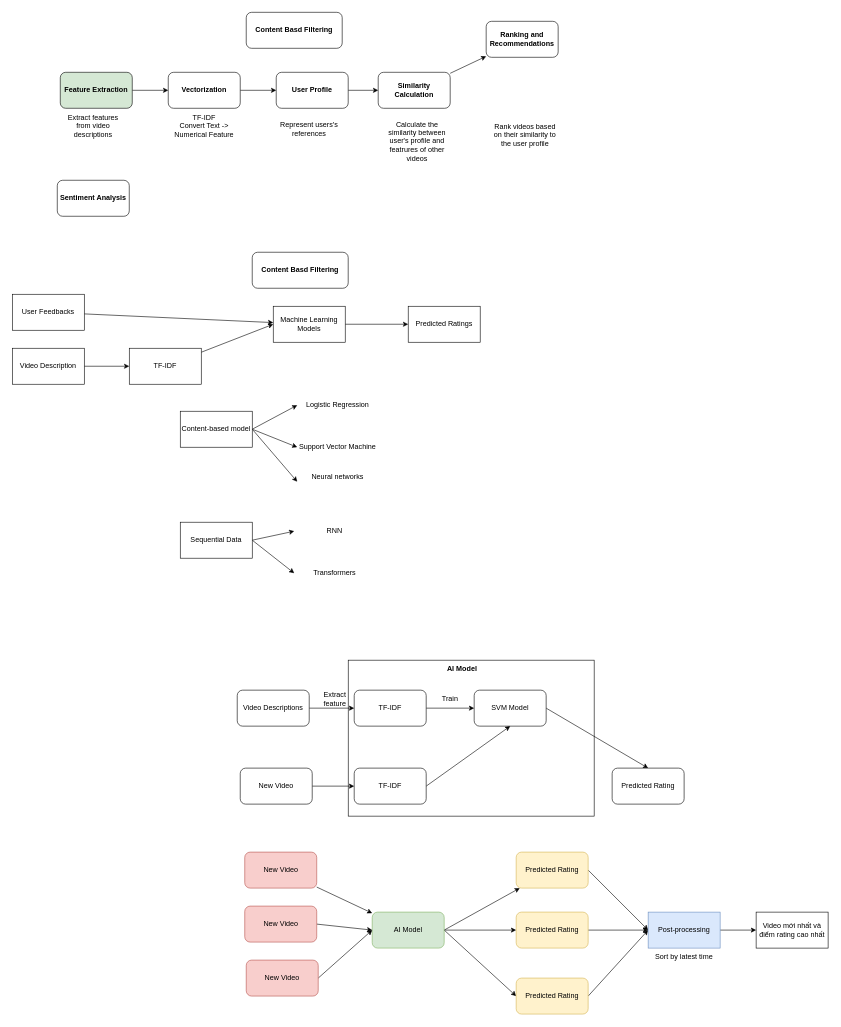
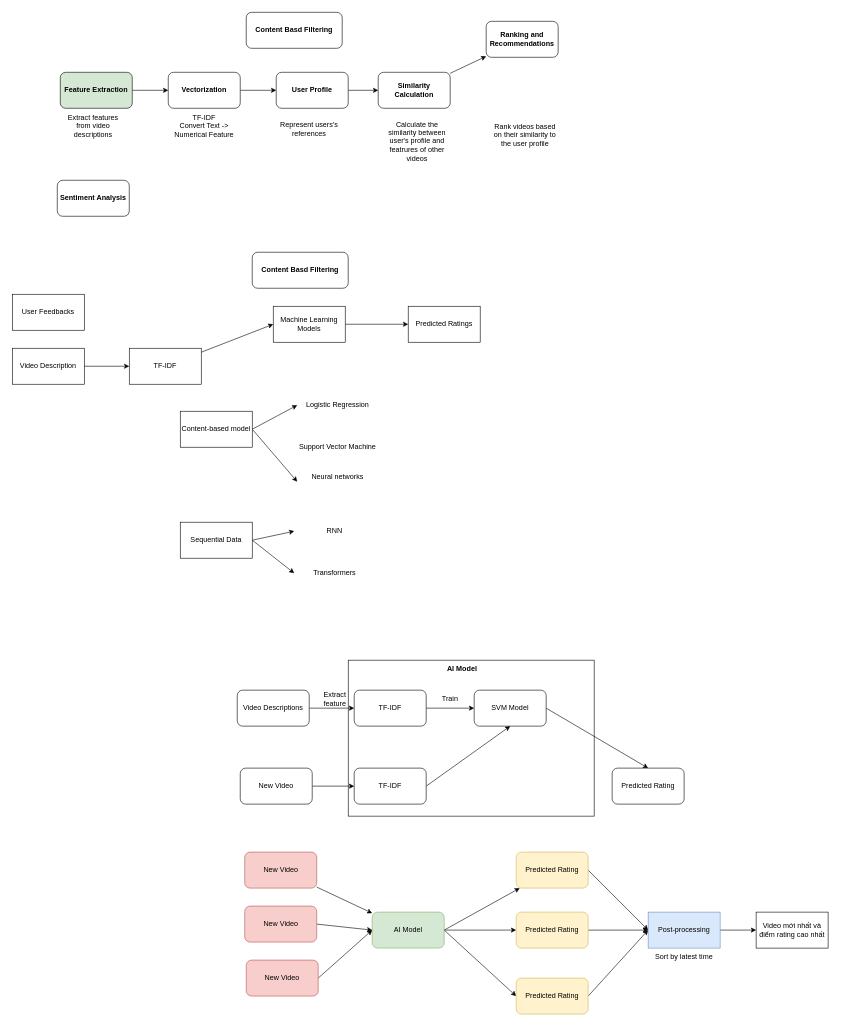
(97, 315) -> none
(275, 438) -> none
